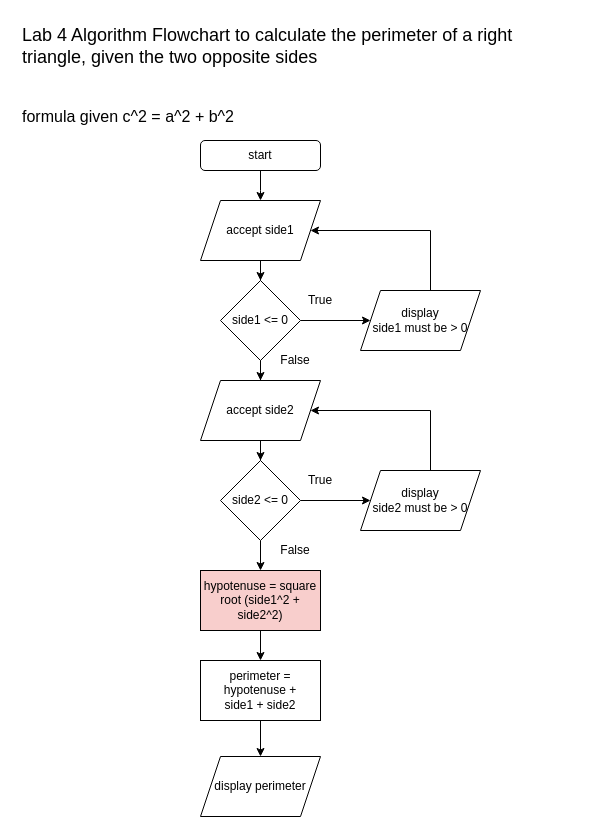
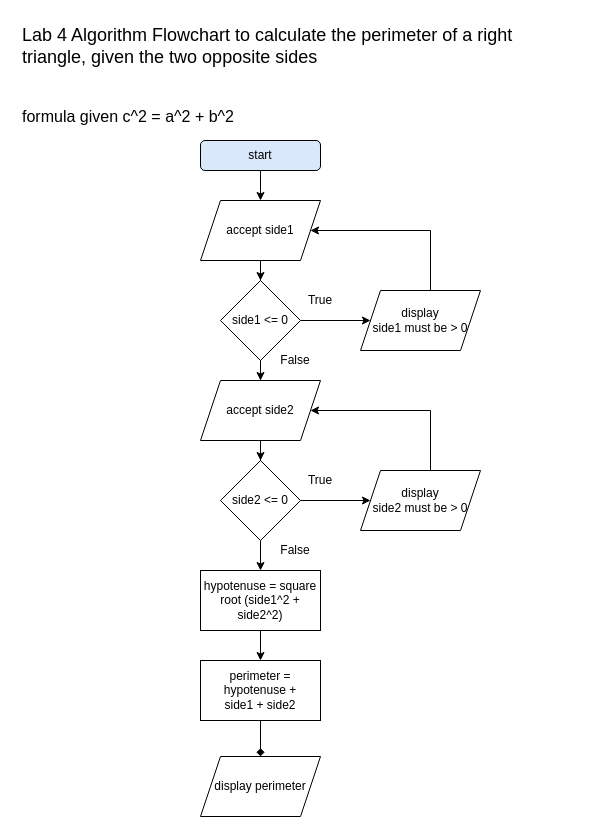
(261, 156) -> (261, 156)
(261, 601) -> (261, 601)
(261, 748) -> (261, 748)
